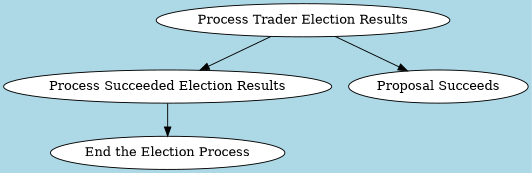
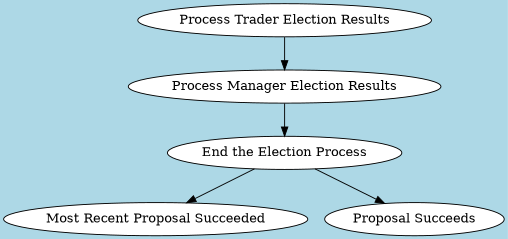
(367, 52) -> (346, 184)
(168, 87) -> (285, 87)
none -> (156, 219)
